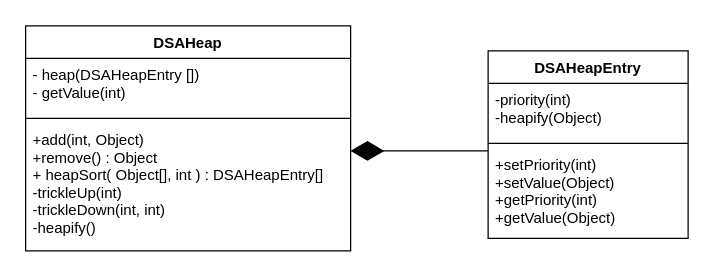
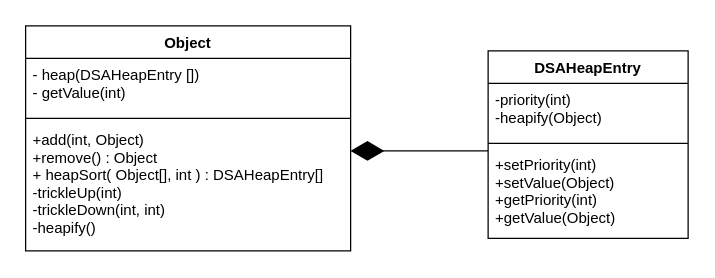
(188, 43) -> (188, 43)
